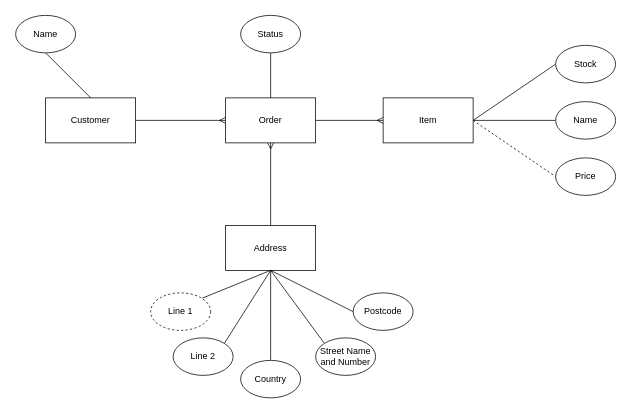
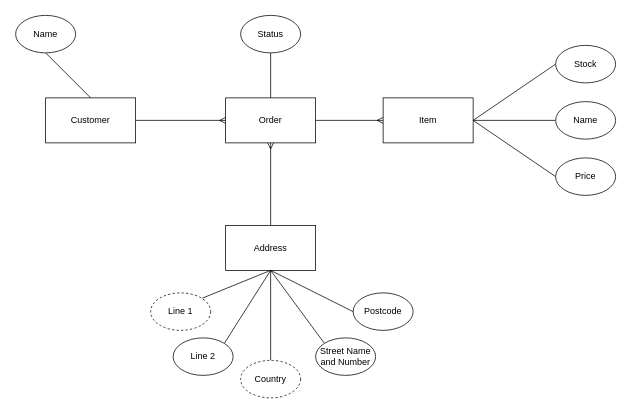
(515, 149) -> (515, 149)
(270, 379) -> (270, 379)
